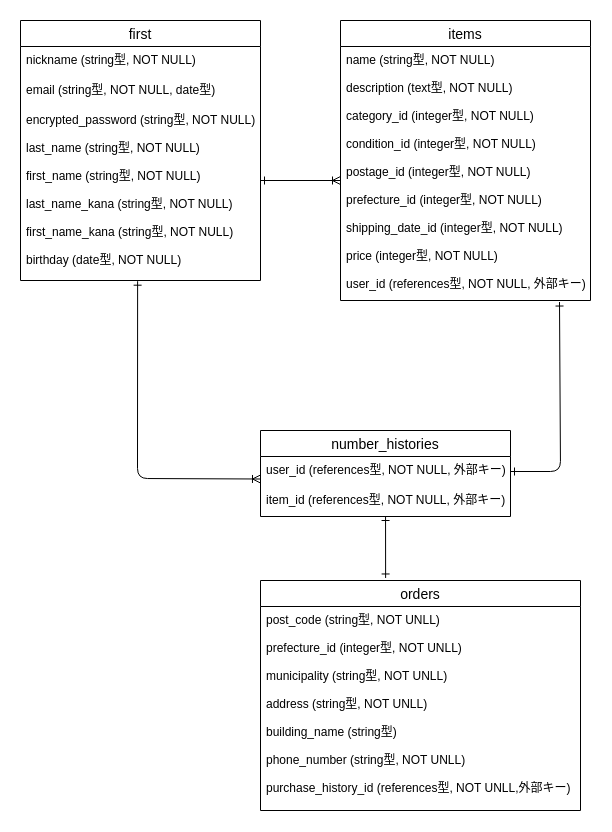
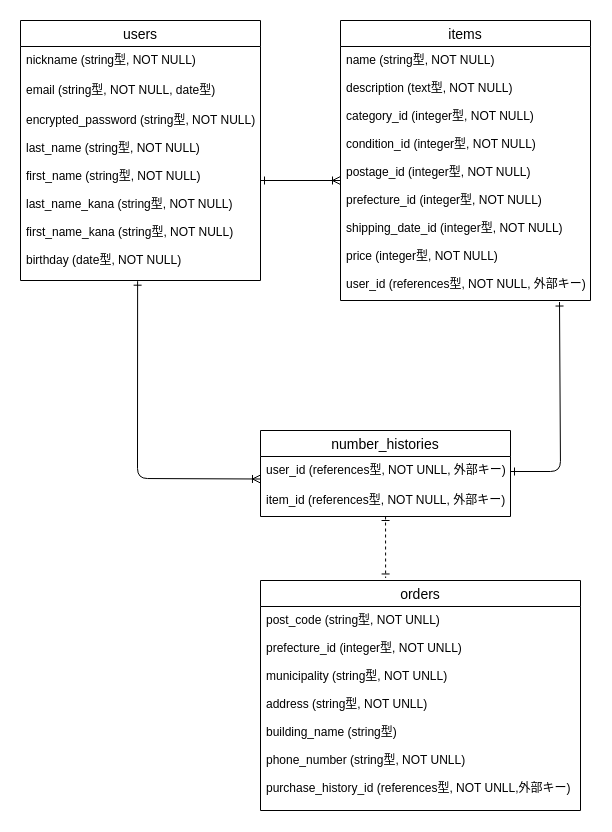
(140, 34) -> (140, 34)
(393, 470) -> (393, 470)
(386, 547) -> (386, 547)
